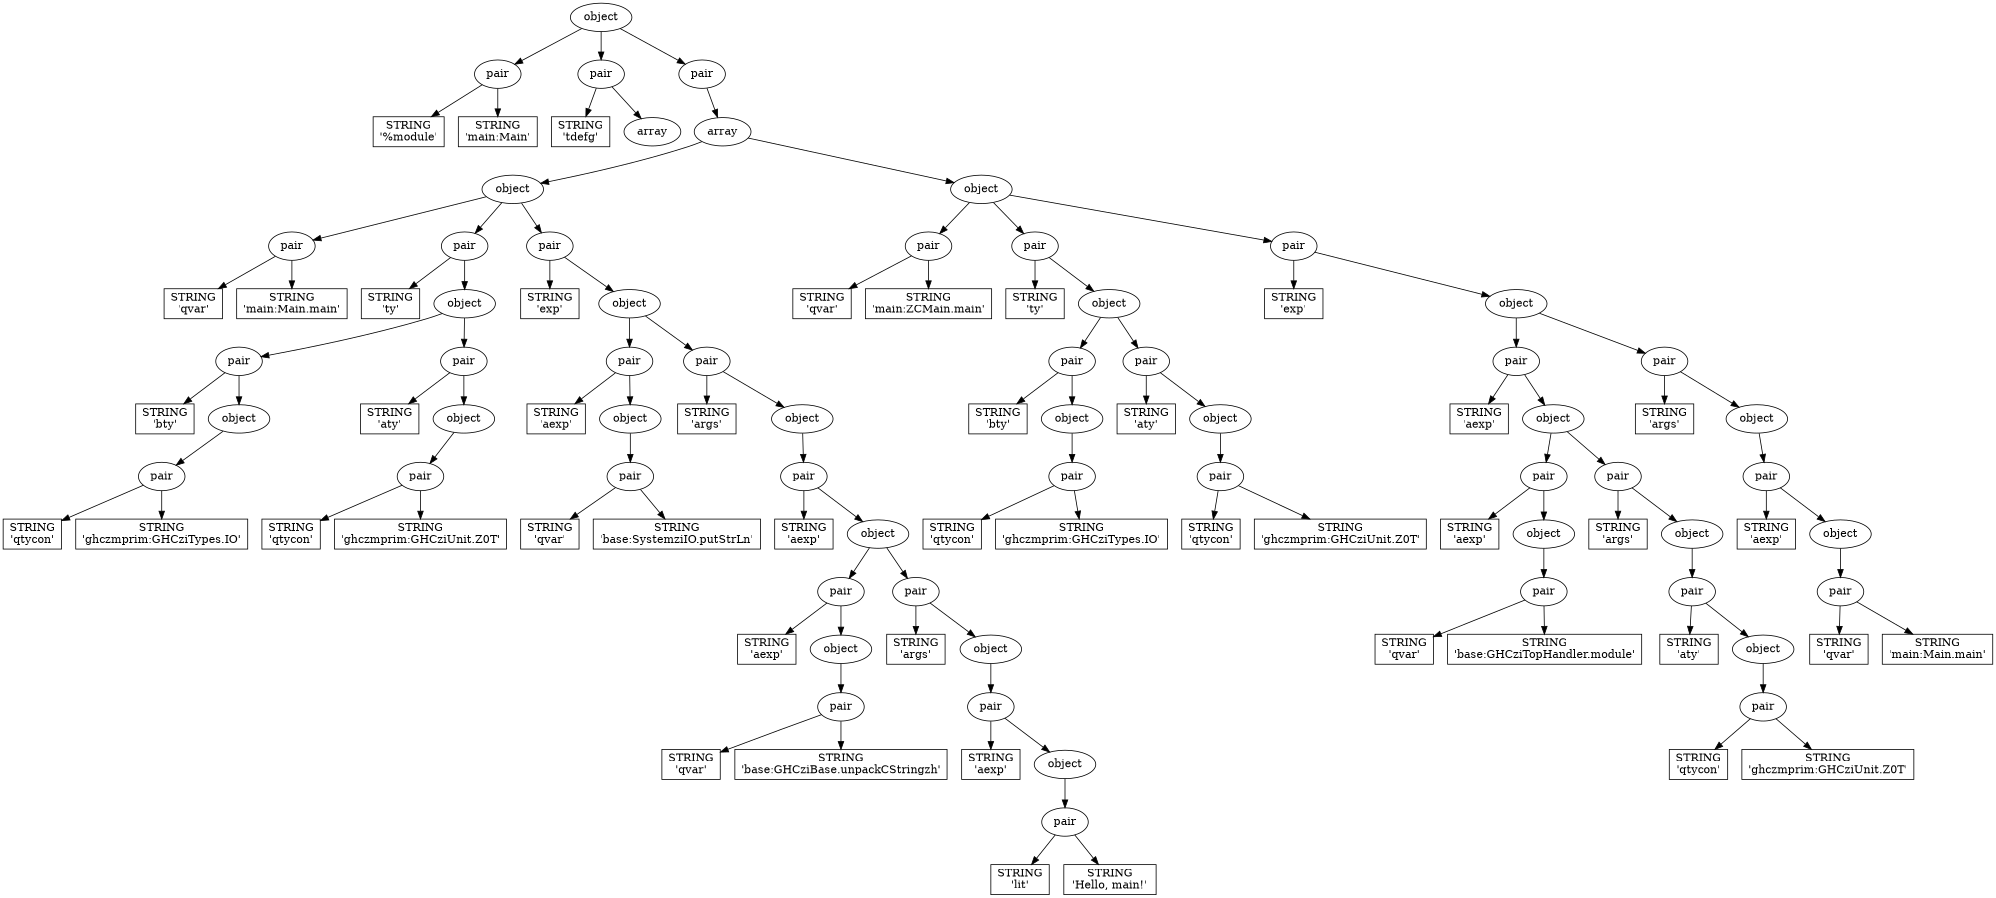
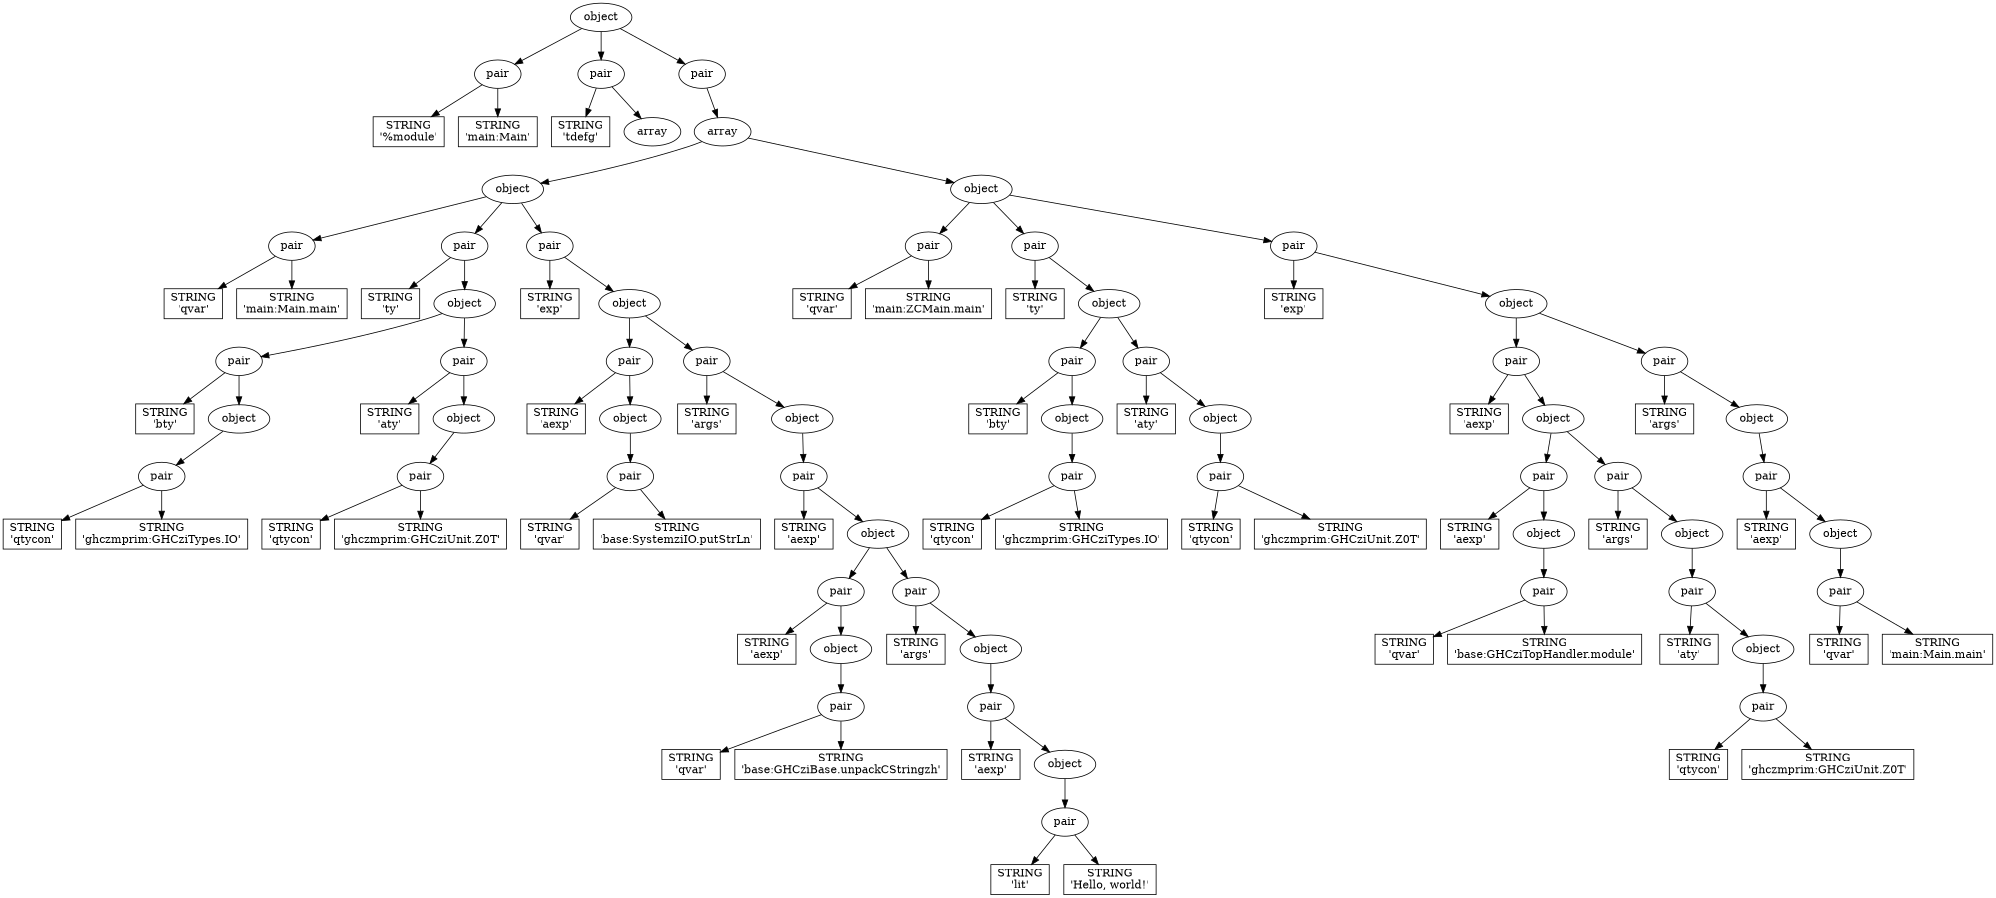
(1110, 880) -> (1110, 880)
